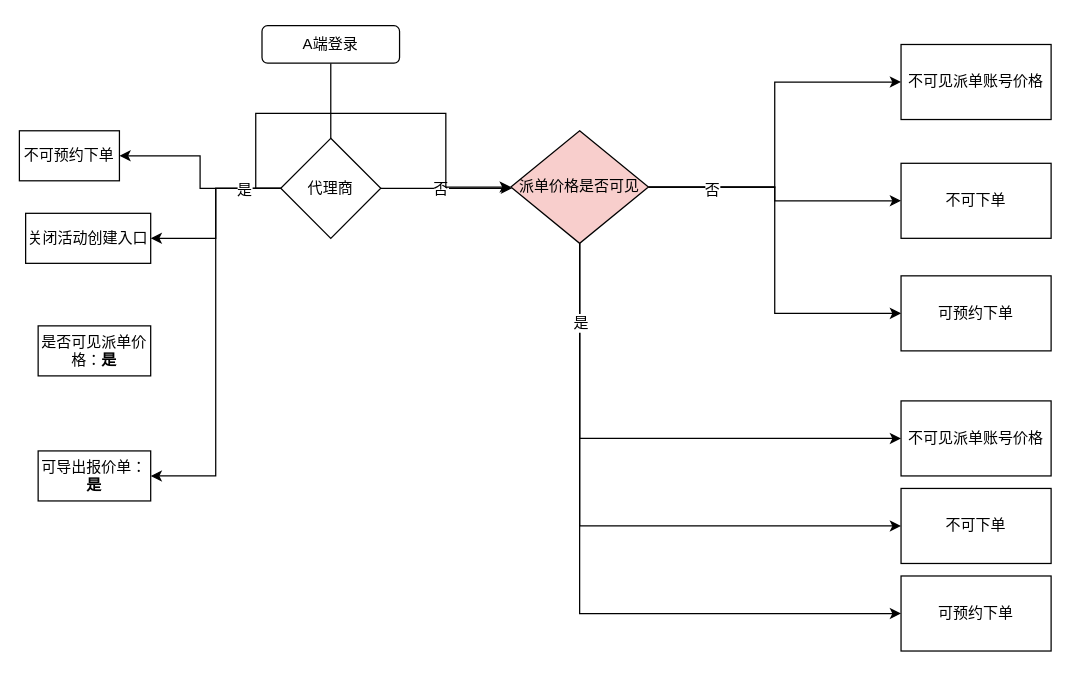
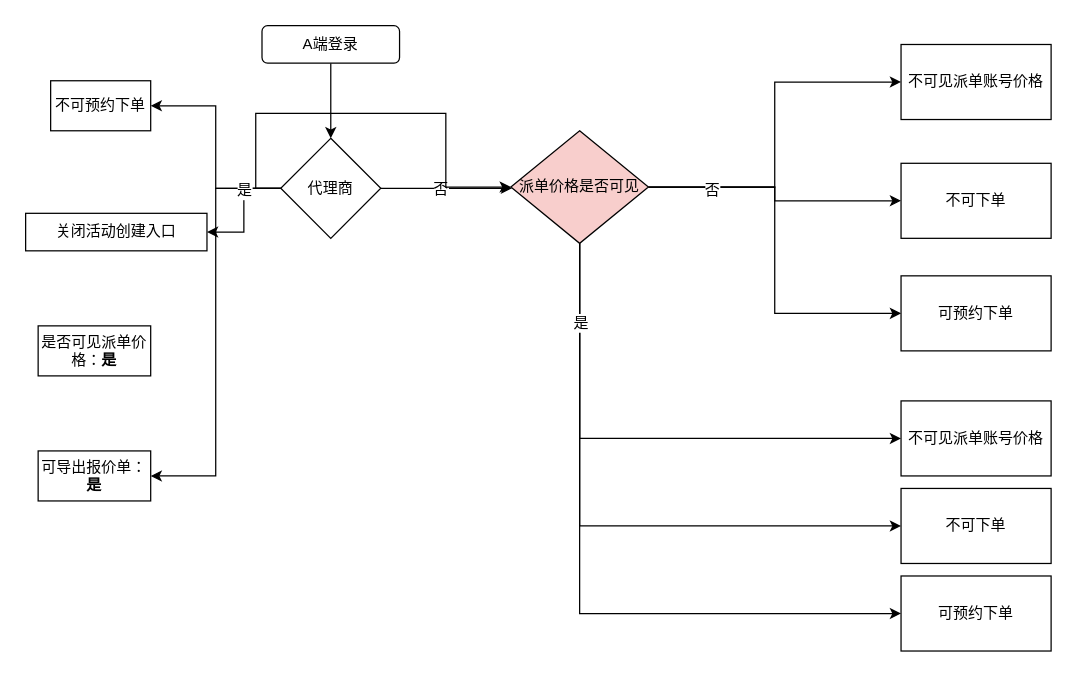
(331, 131) -> (331, 128)
(69, 156) -> (101, 106)
(88, 238) -> (116, 232)
